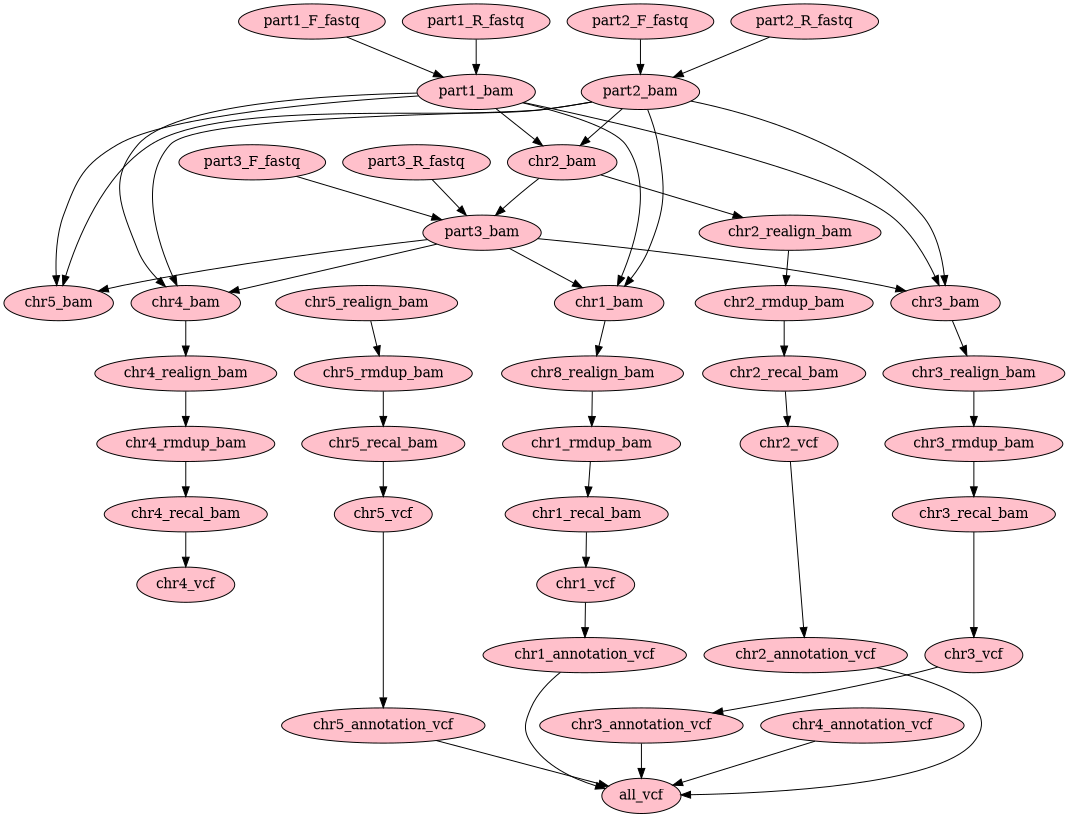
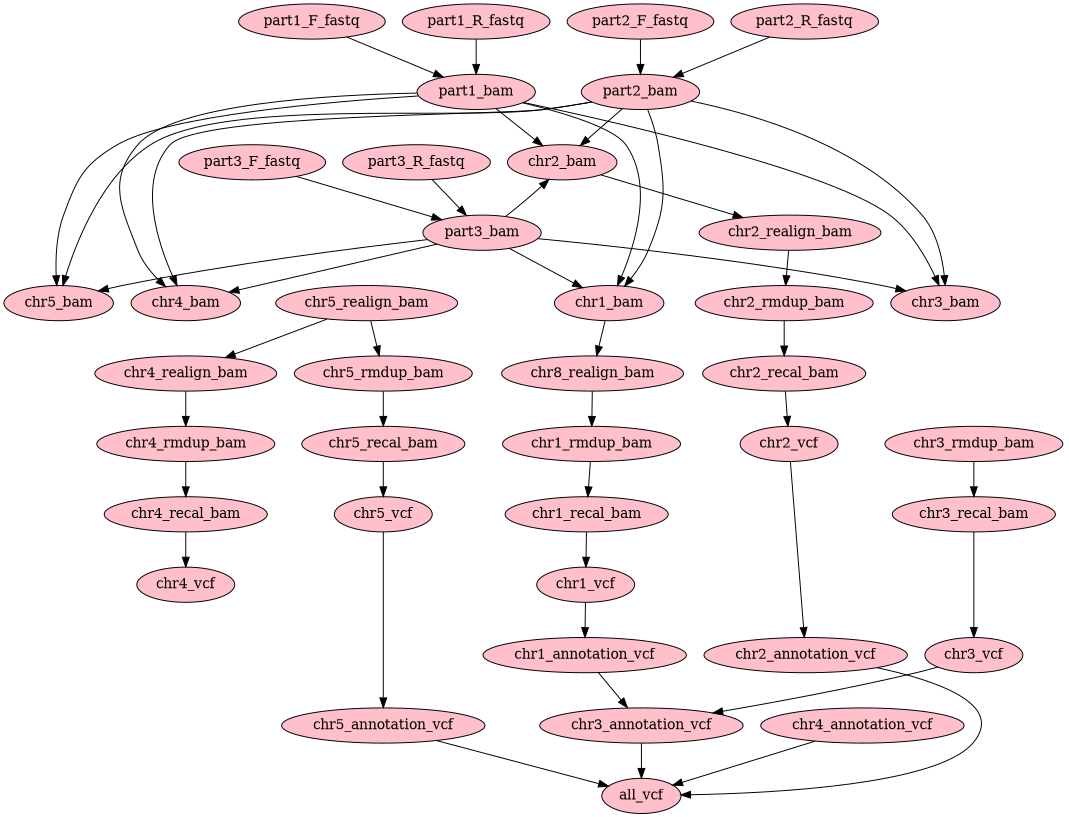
(520, 193) -> (524, 202)
(186, 334) -> (281, 337)
(974, 374) -> none
(530, 741) -> (610, 686)
